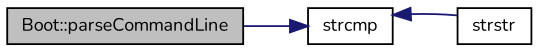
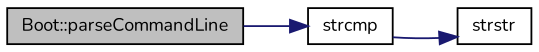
(434, 14) -> (416, 38)
